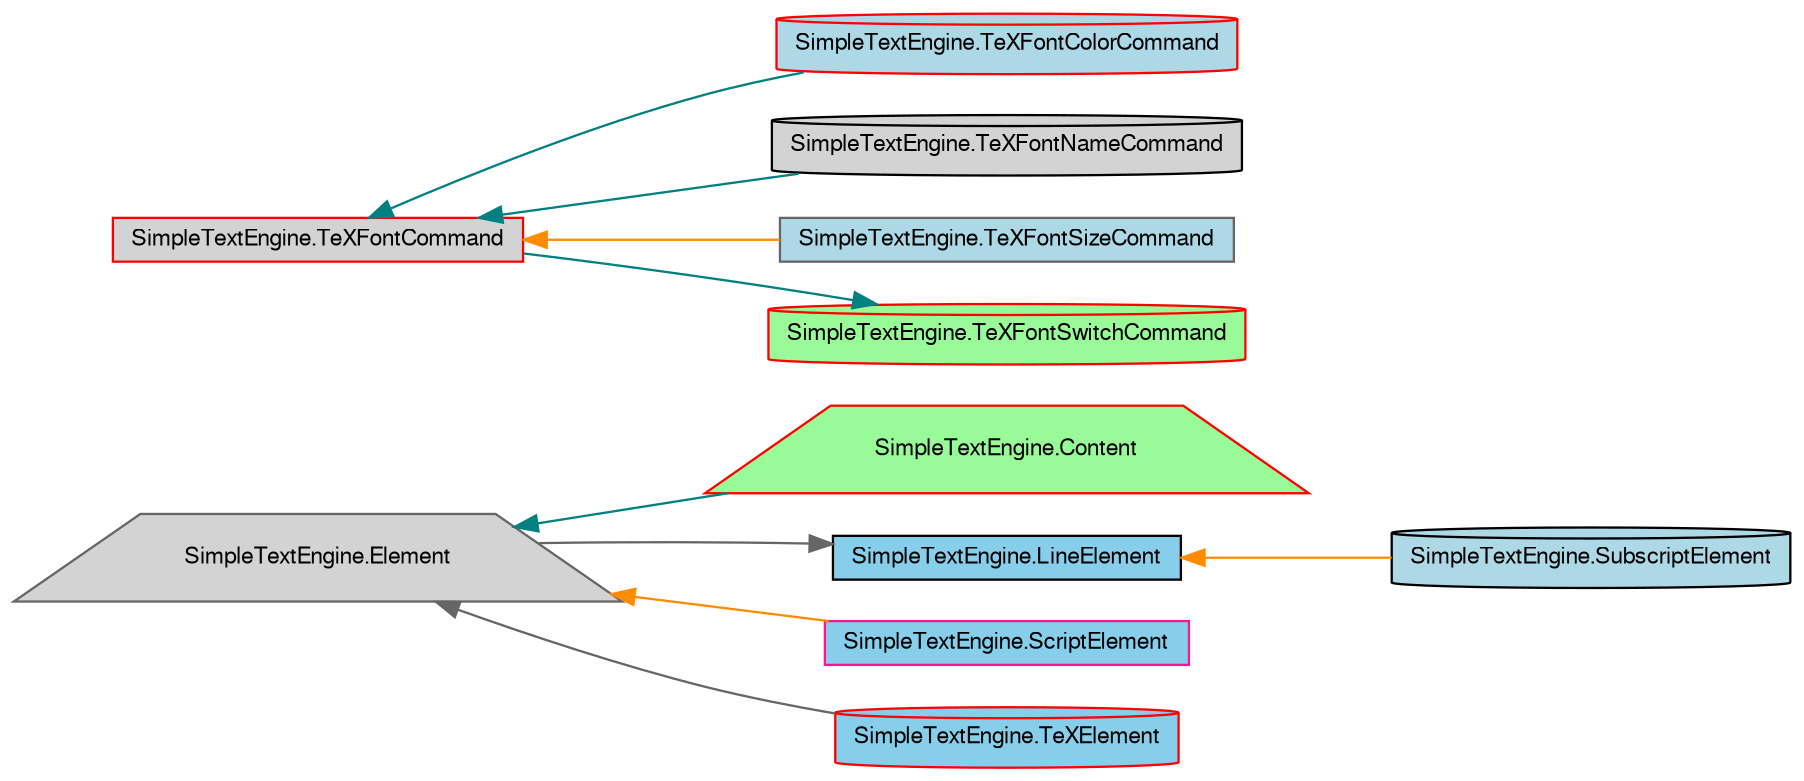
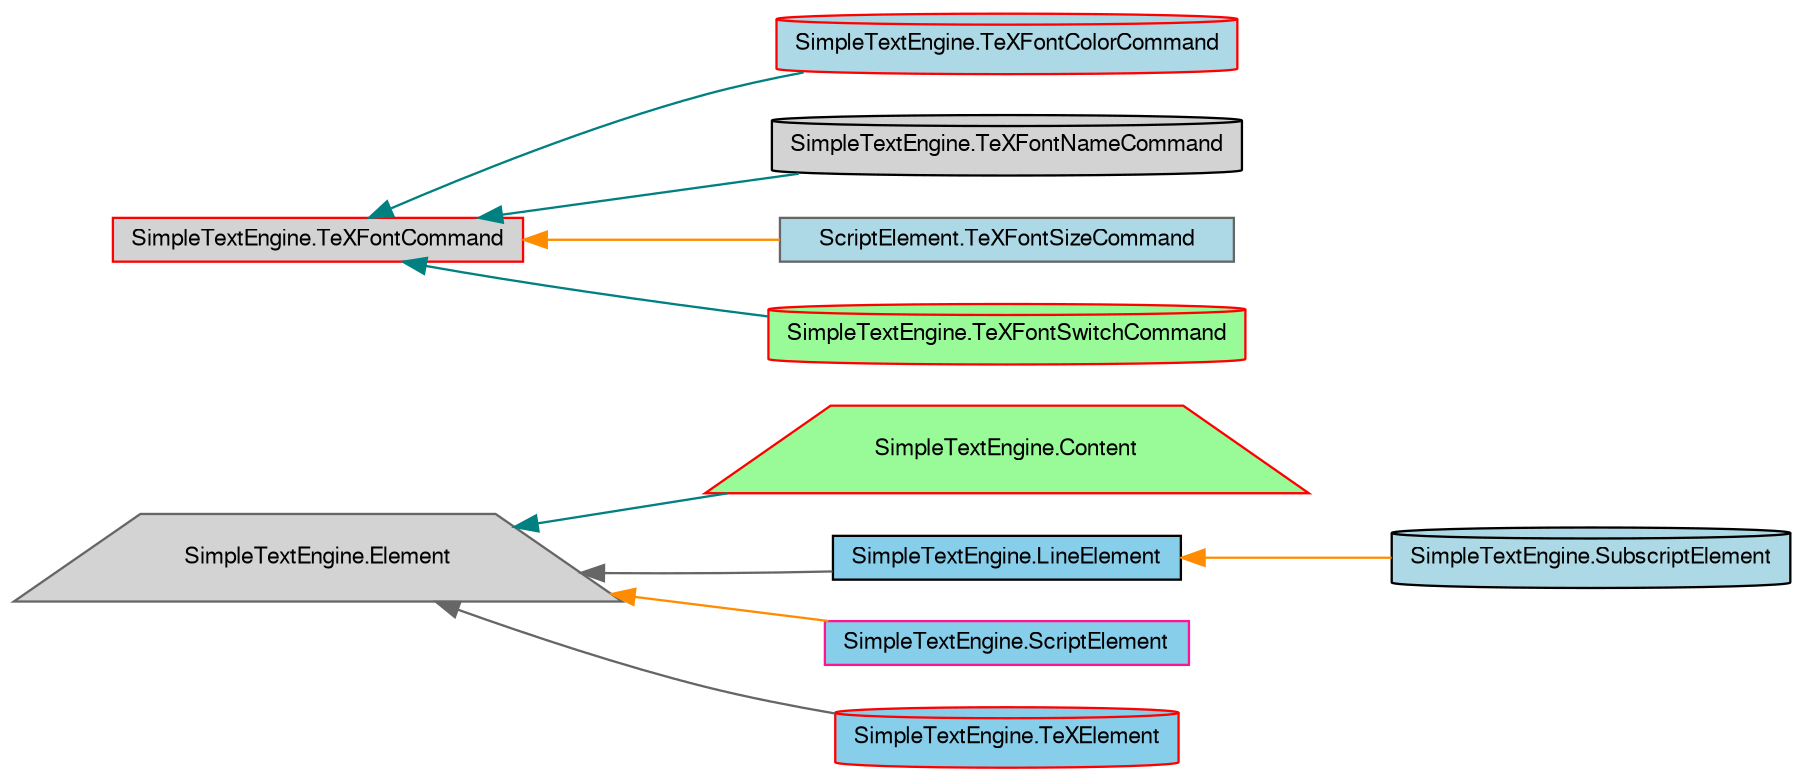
(1007, 240) -> (1007, 240)
(689, 275) -> (597, 293)
(674, 542) -> (719, 573)
